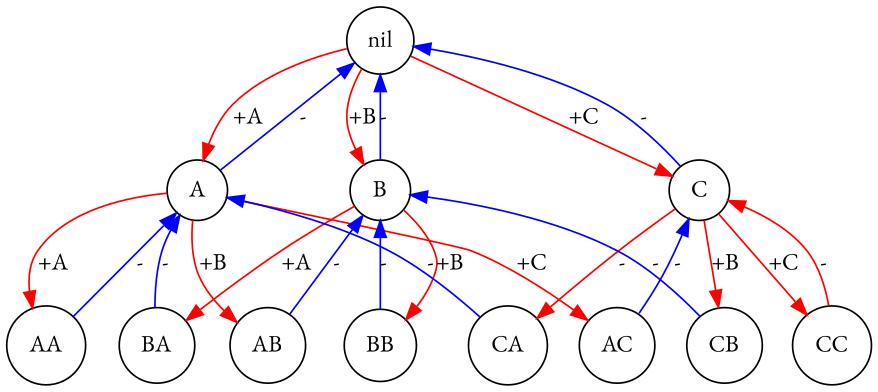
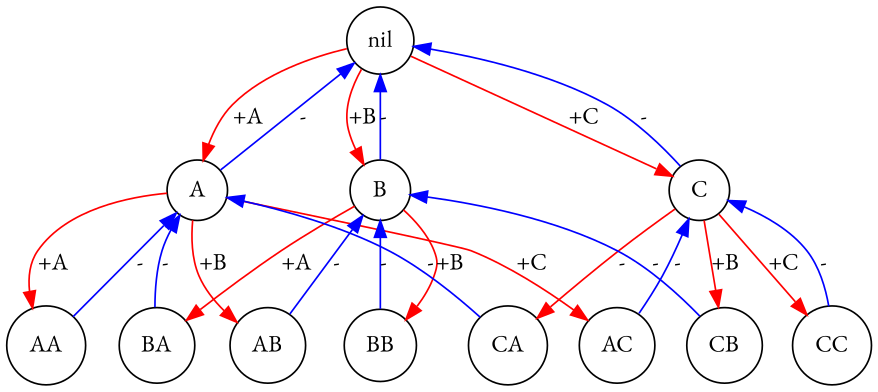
(801, 244) -> (801, 244)
